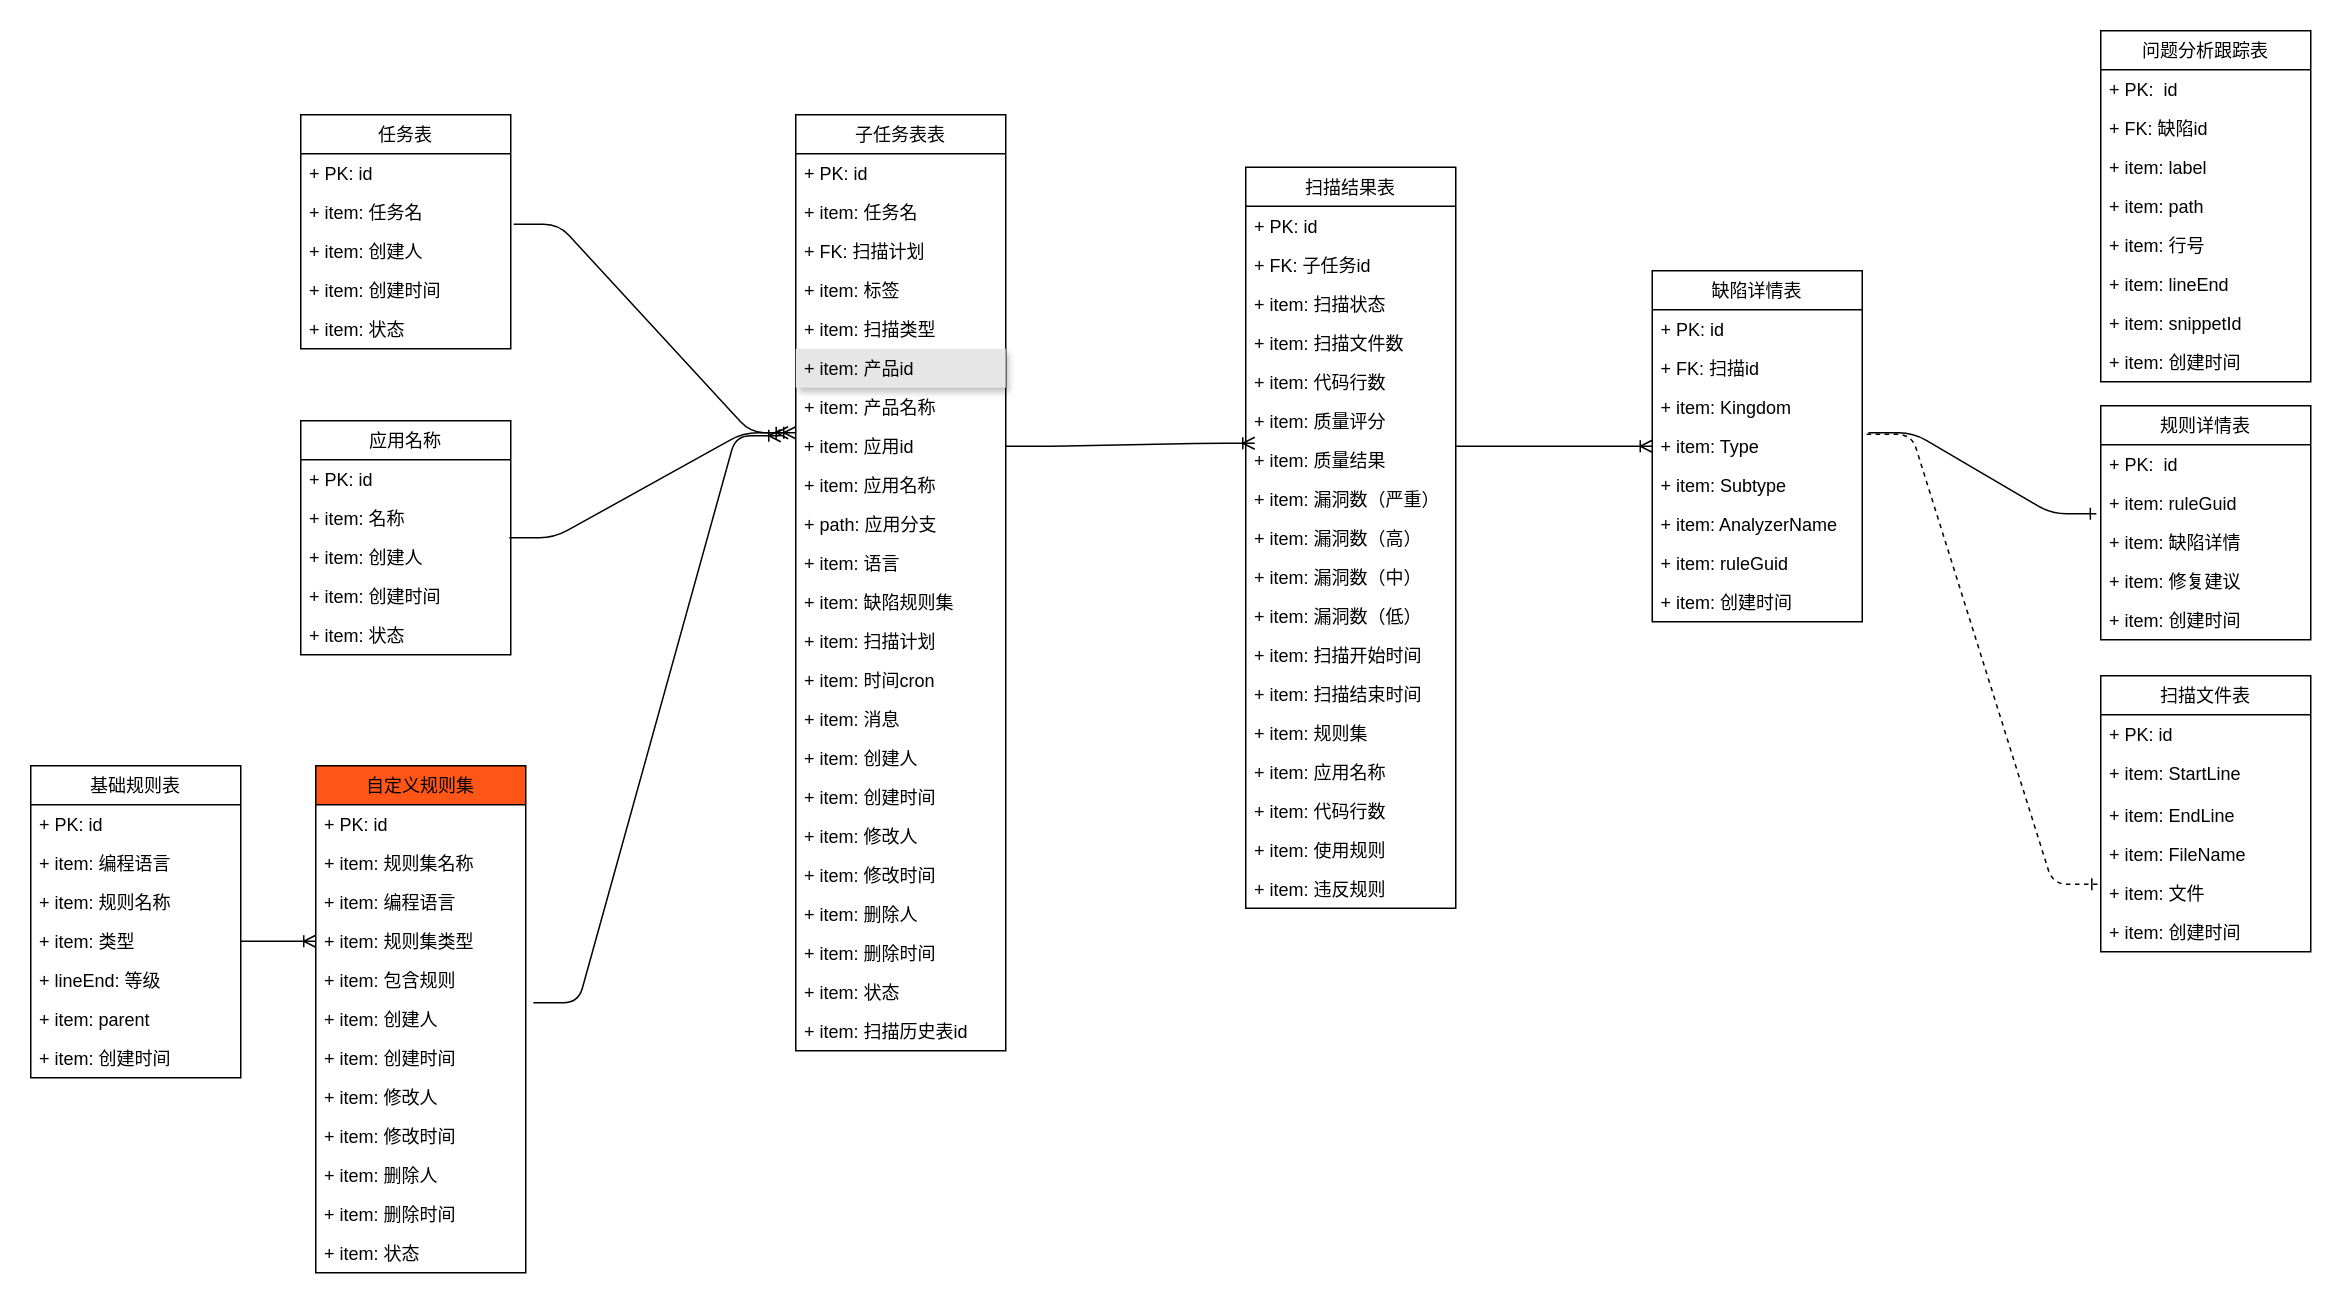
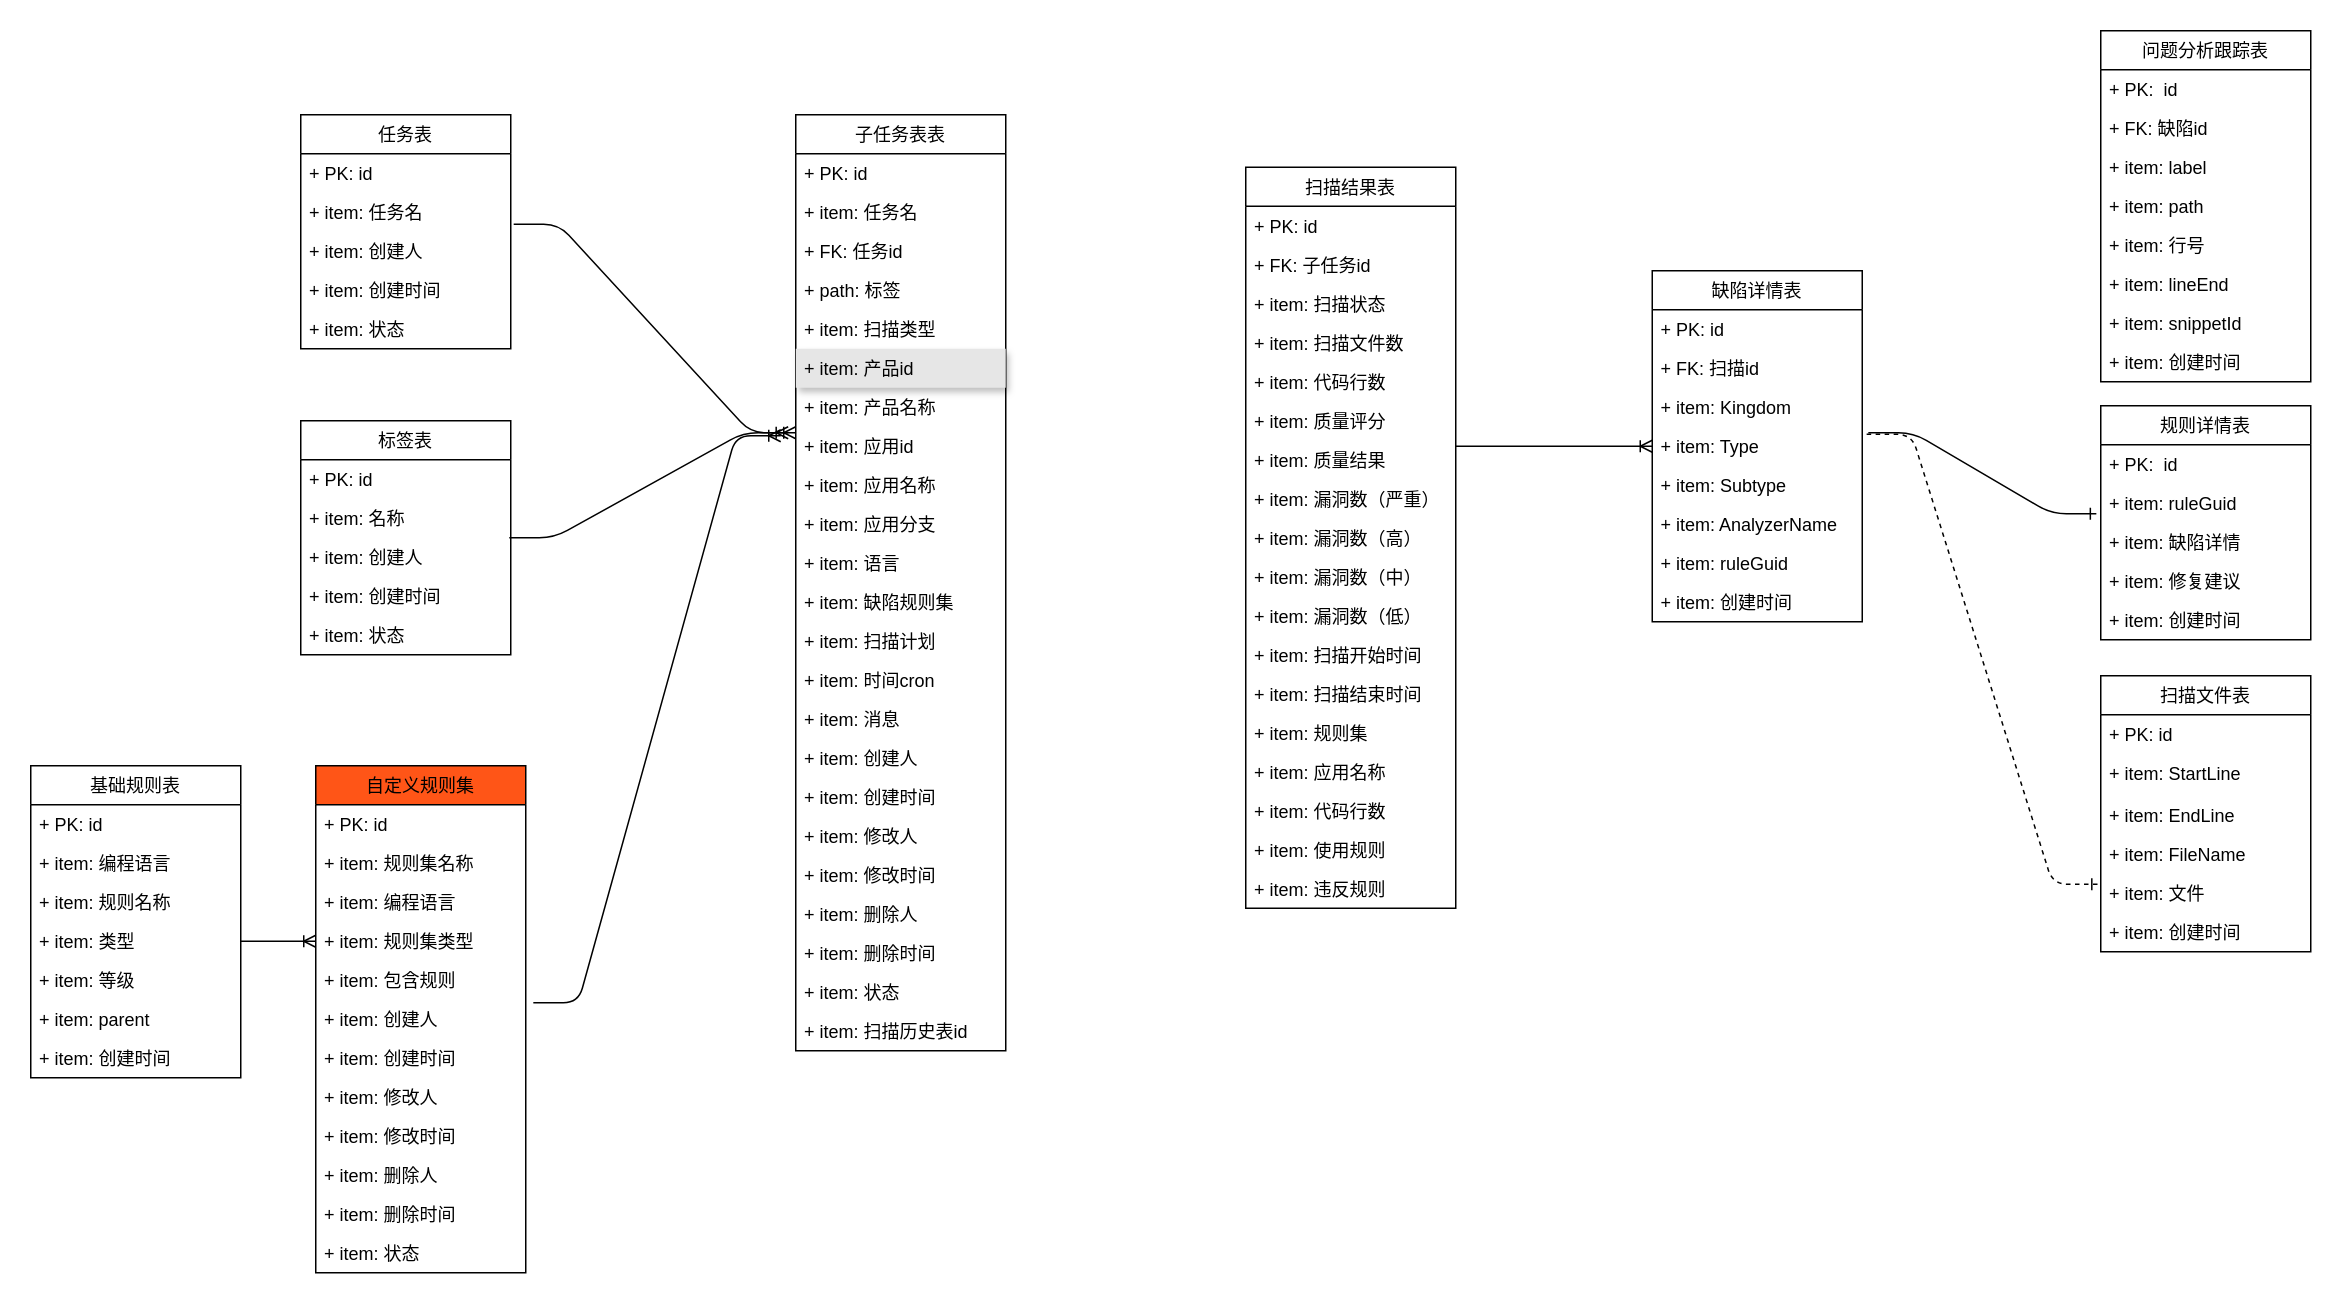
(863, 252) -> (853, 252)
(853, 291) -> (855, 291)
(405, 441) -> (405, 441)
(1130, 445) -> none
(873, 525) -> (871, 525)
(101, 981) -> (88, 981)
